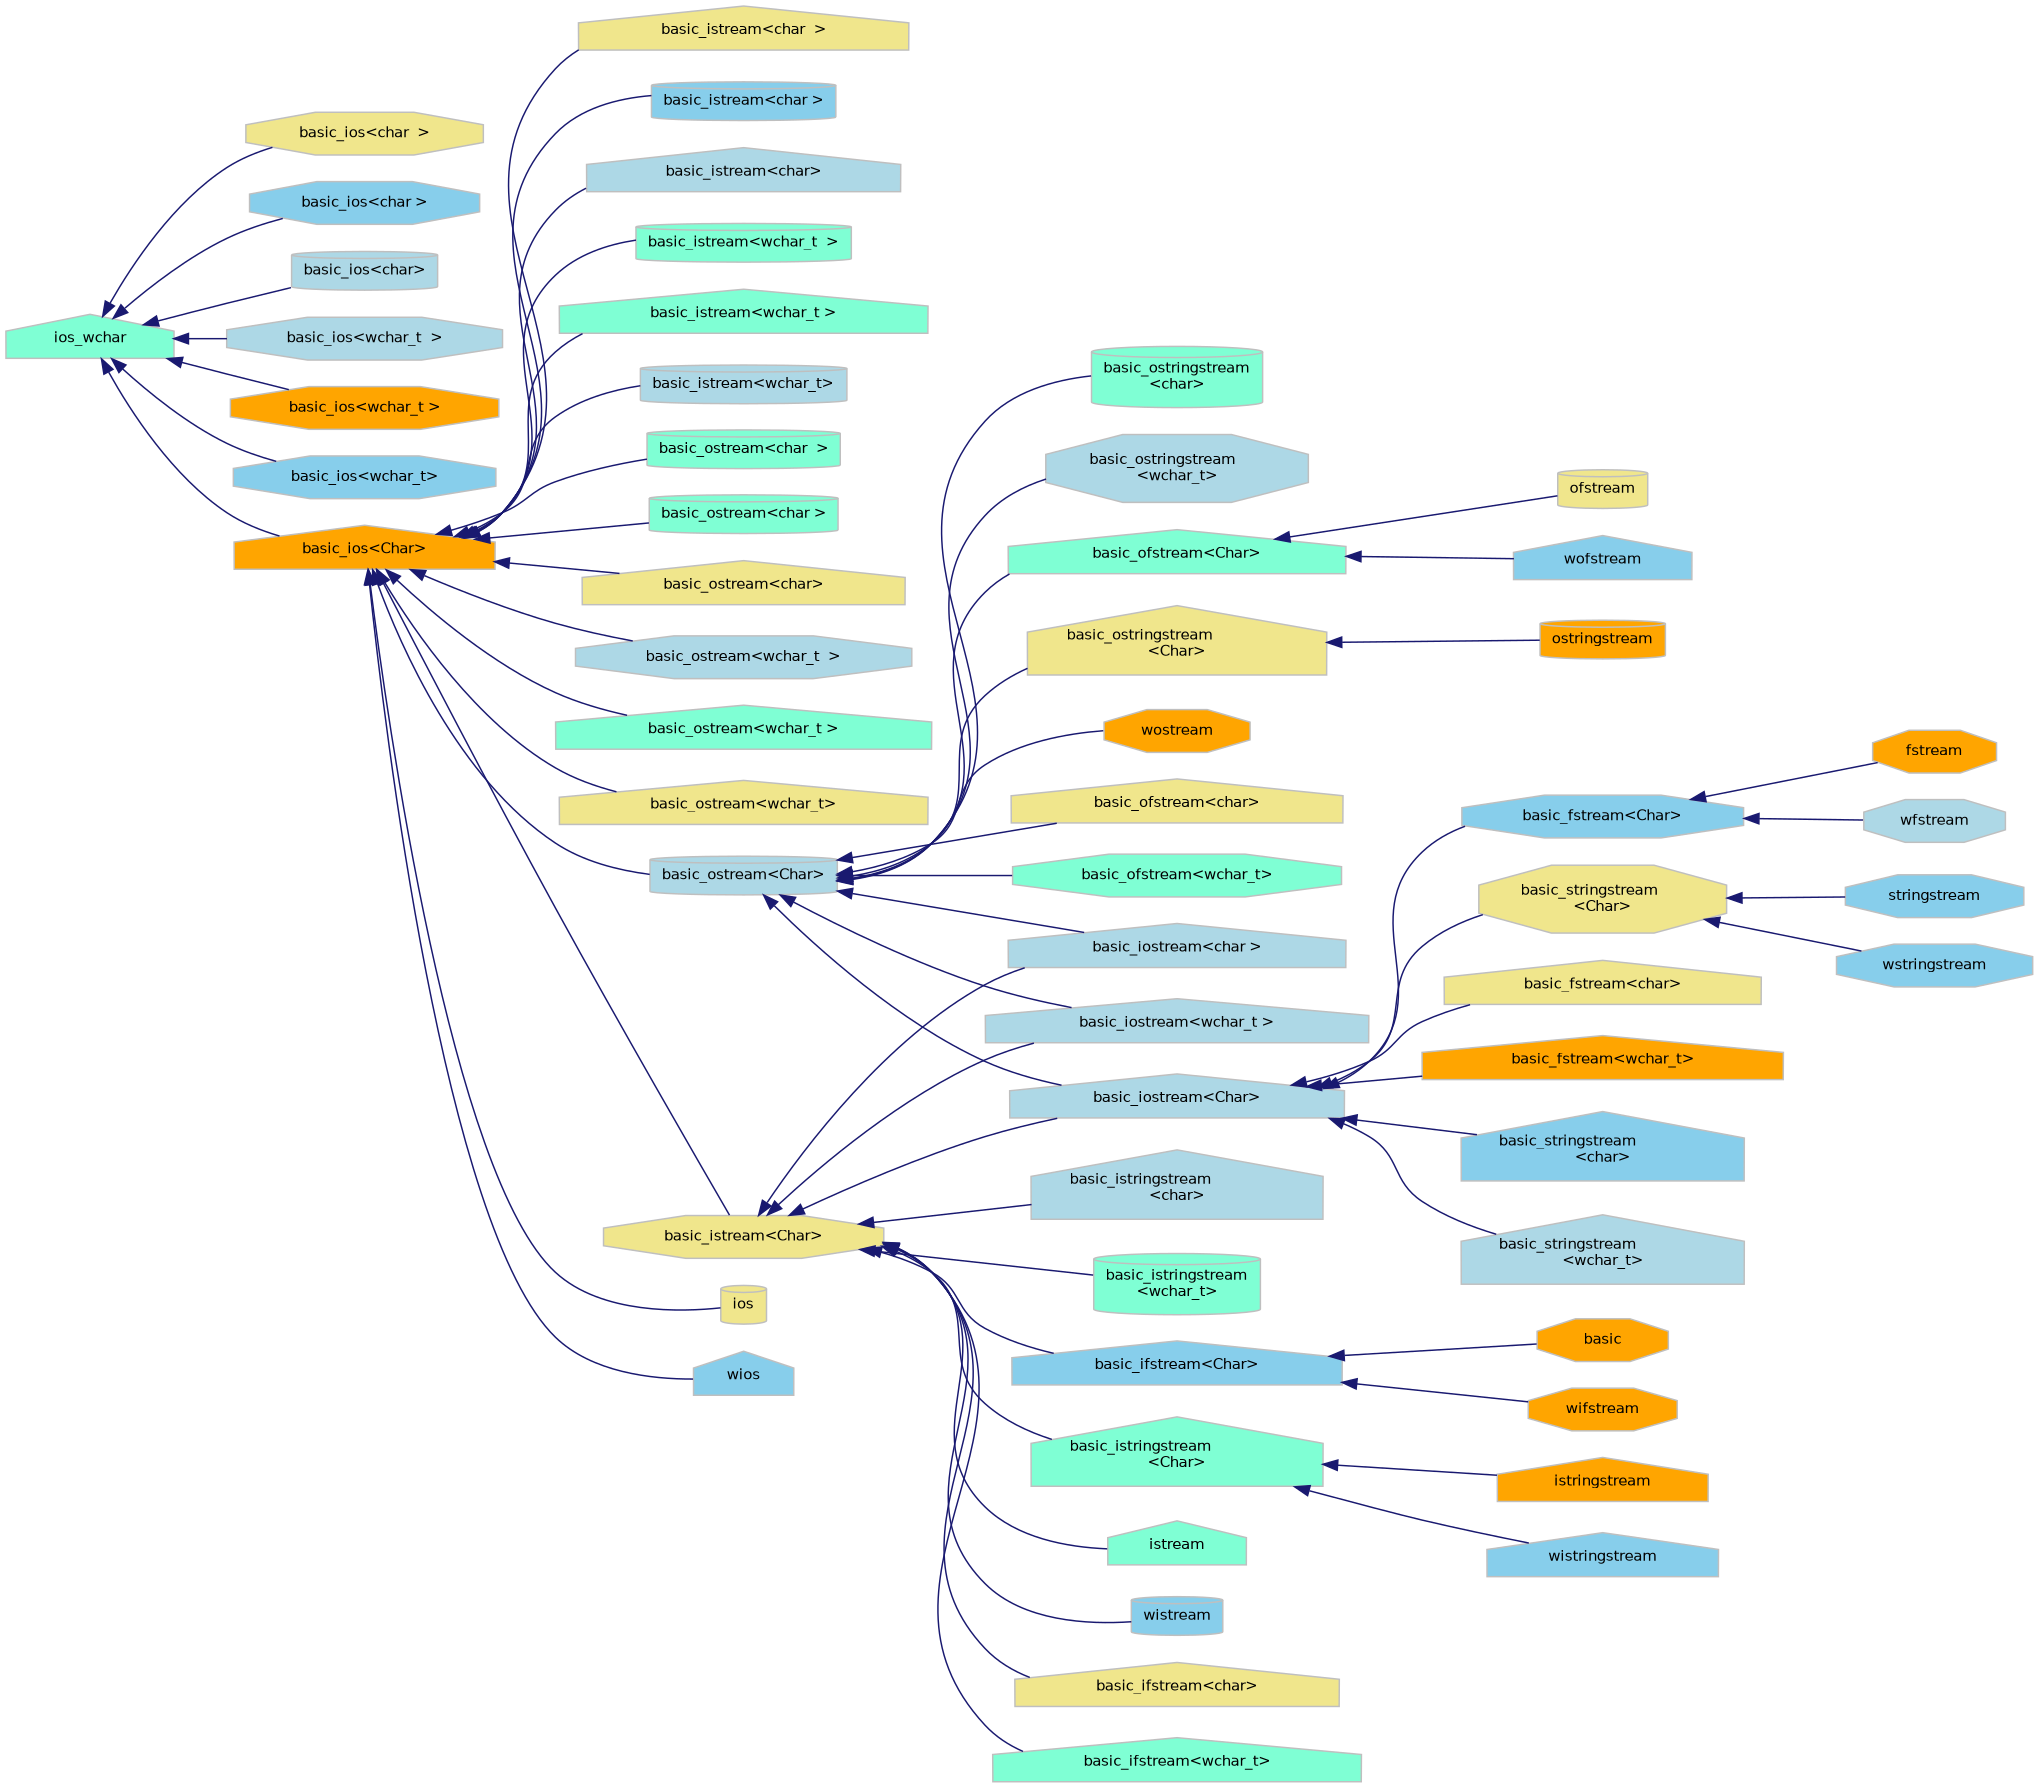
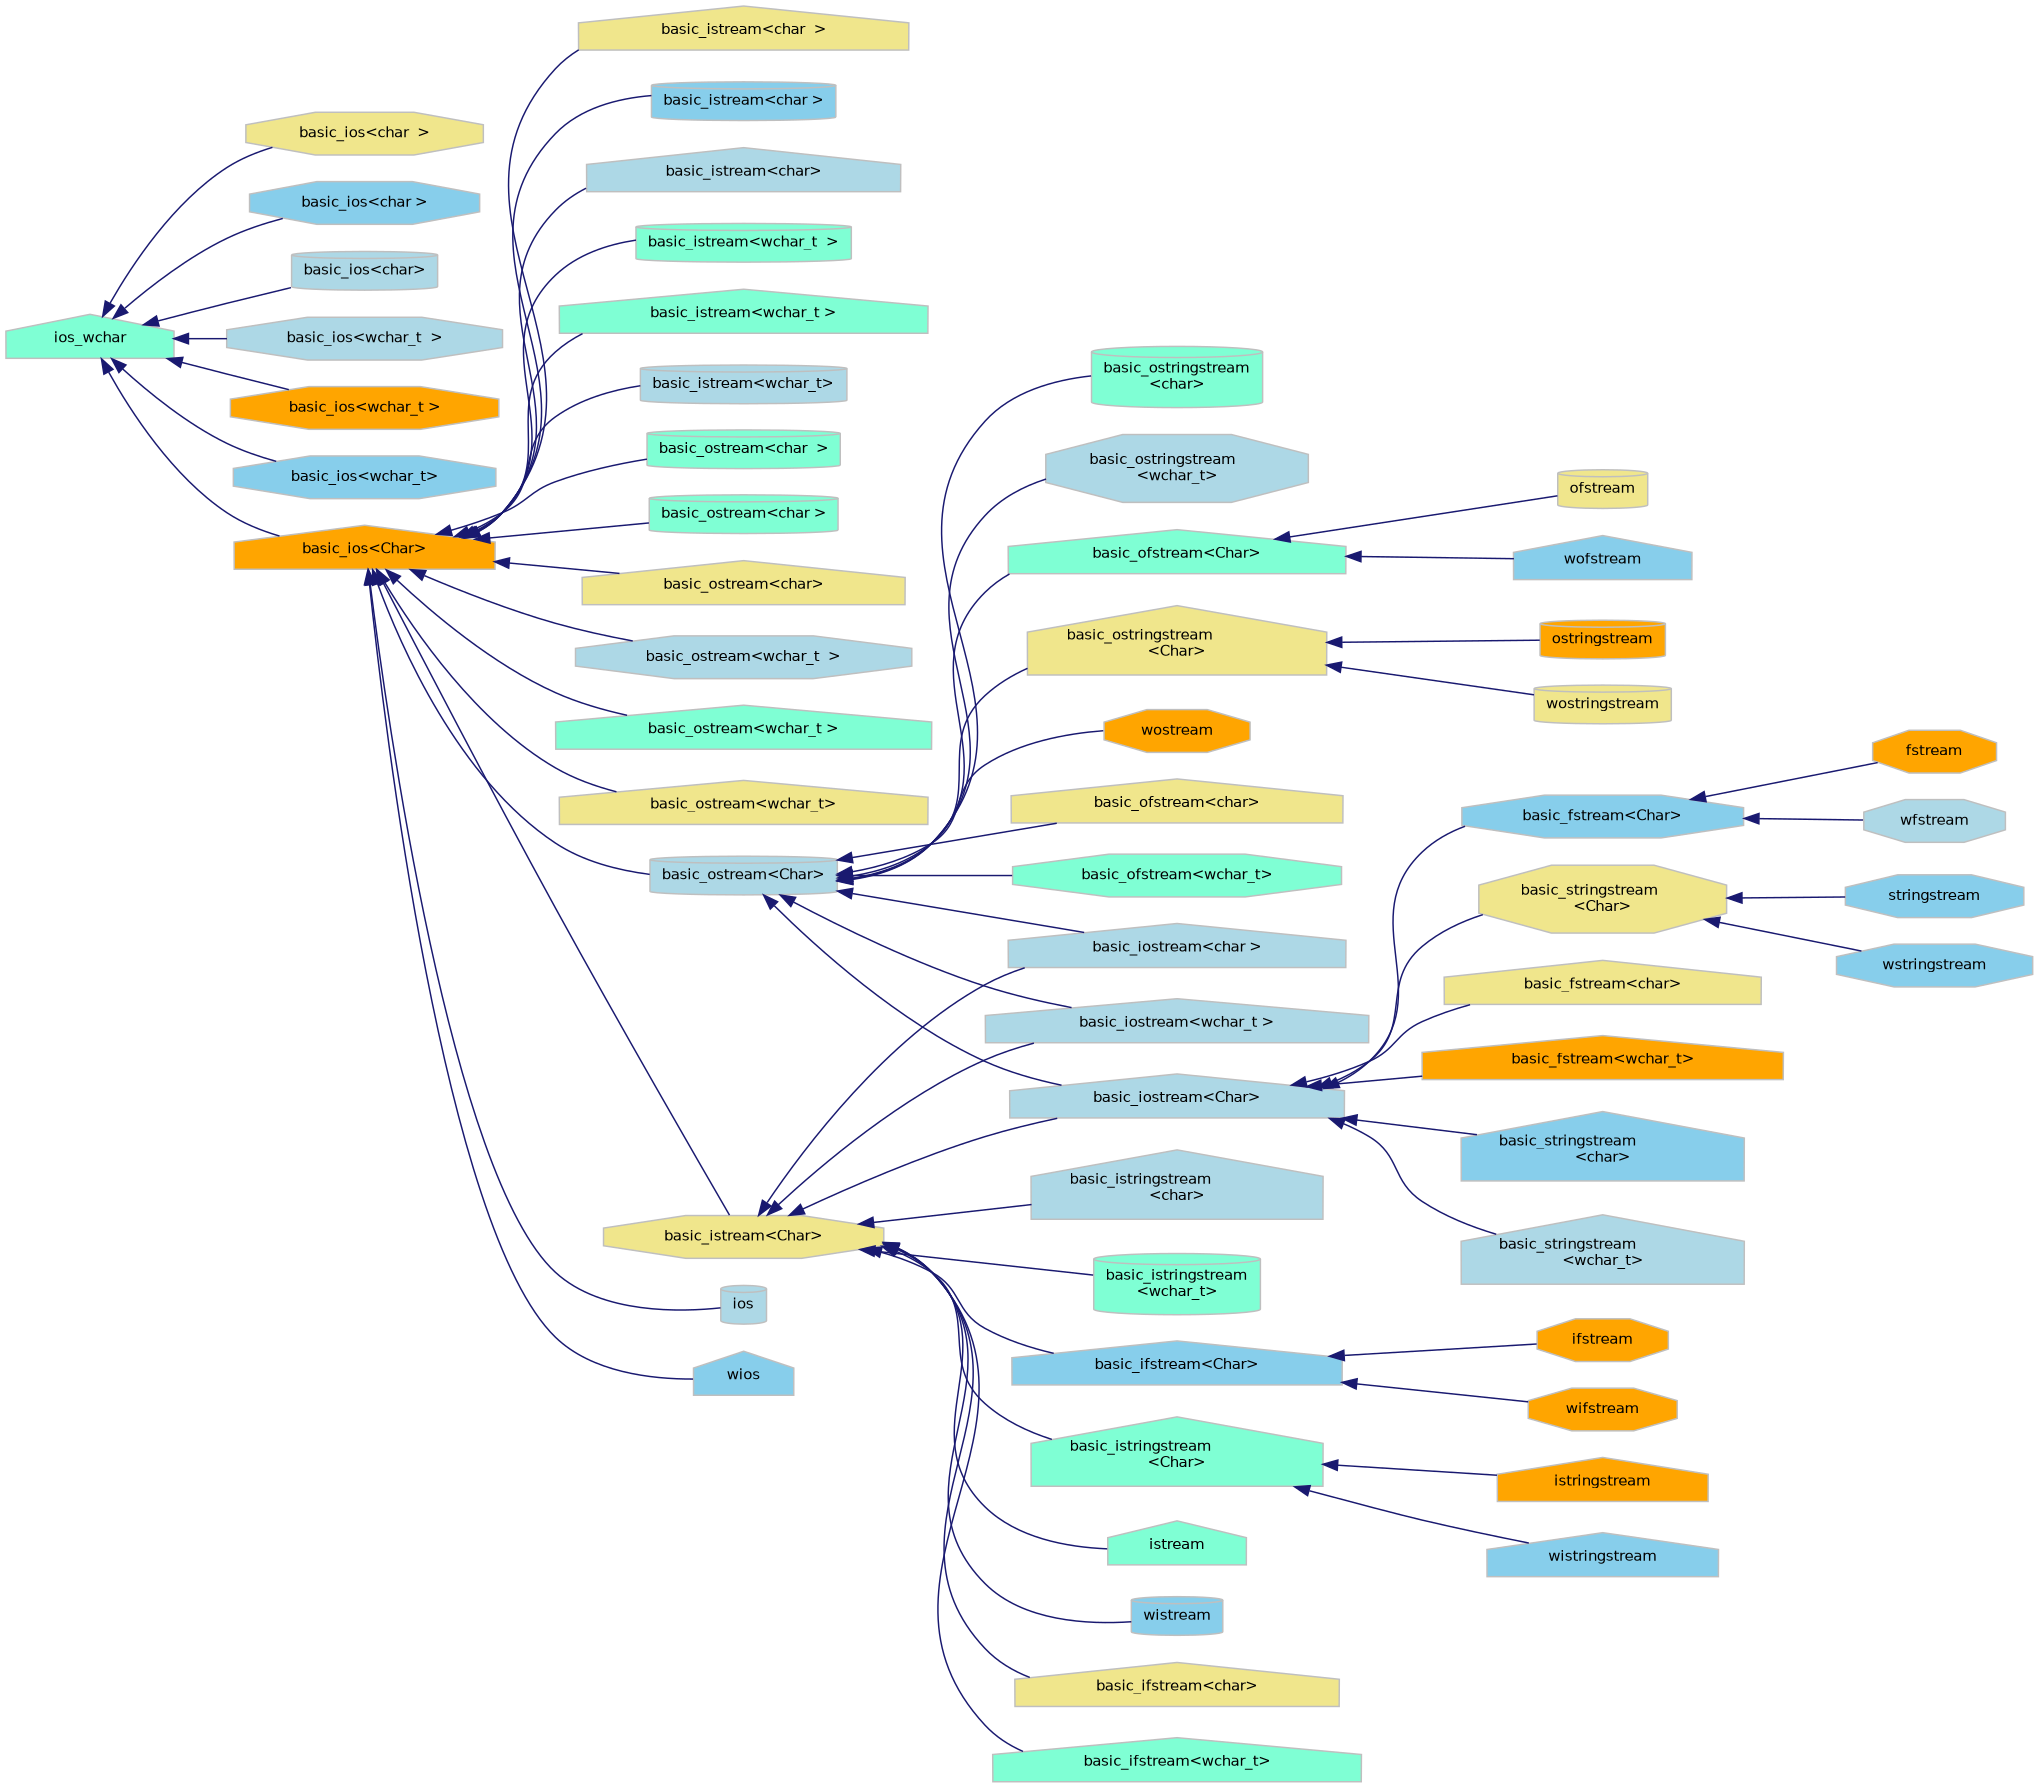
none -> (1603, 704)
(744, 1305) -> (744, 1305)
(1603, 1340) -> (1603, 1340)
